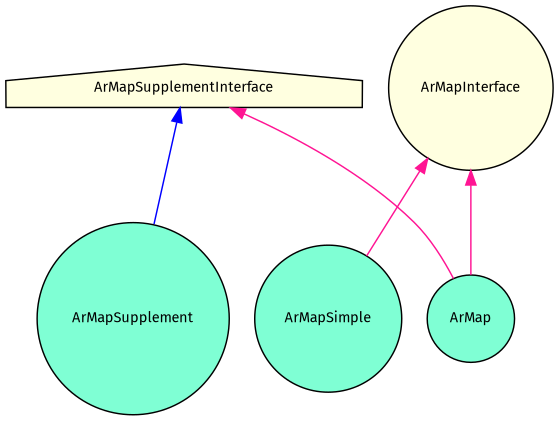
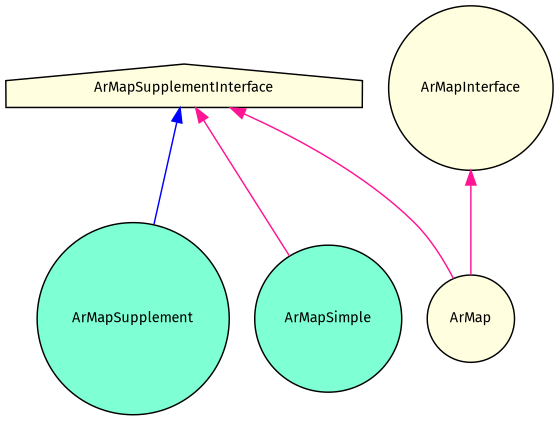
(392, 216) -> (247, 188)
(471, 319) -> (471, 319)
